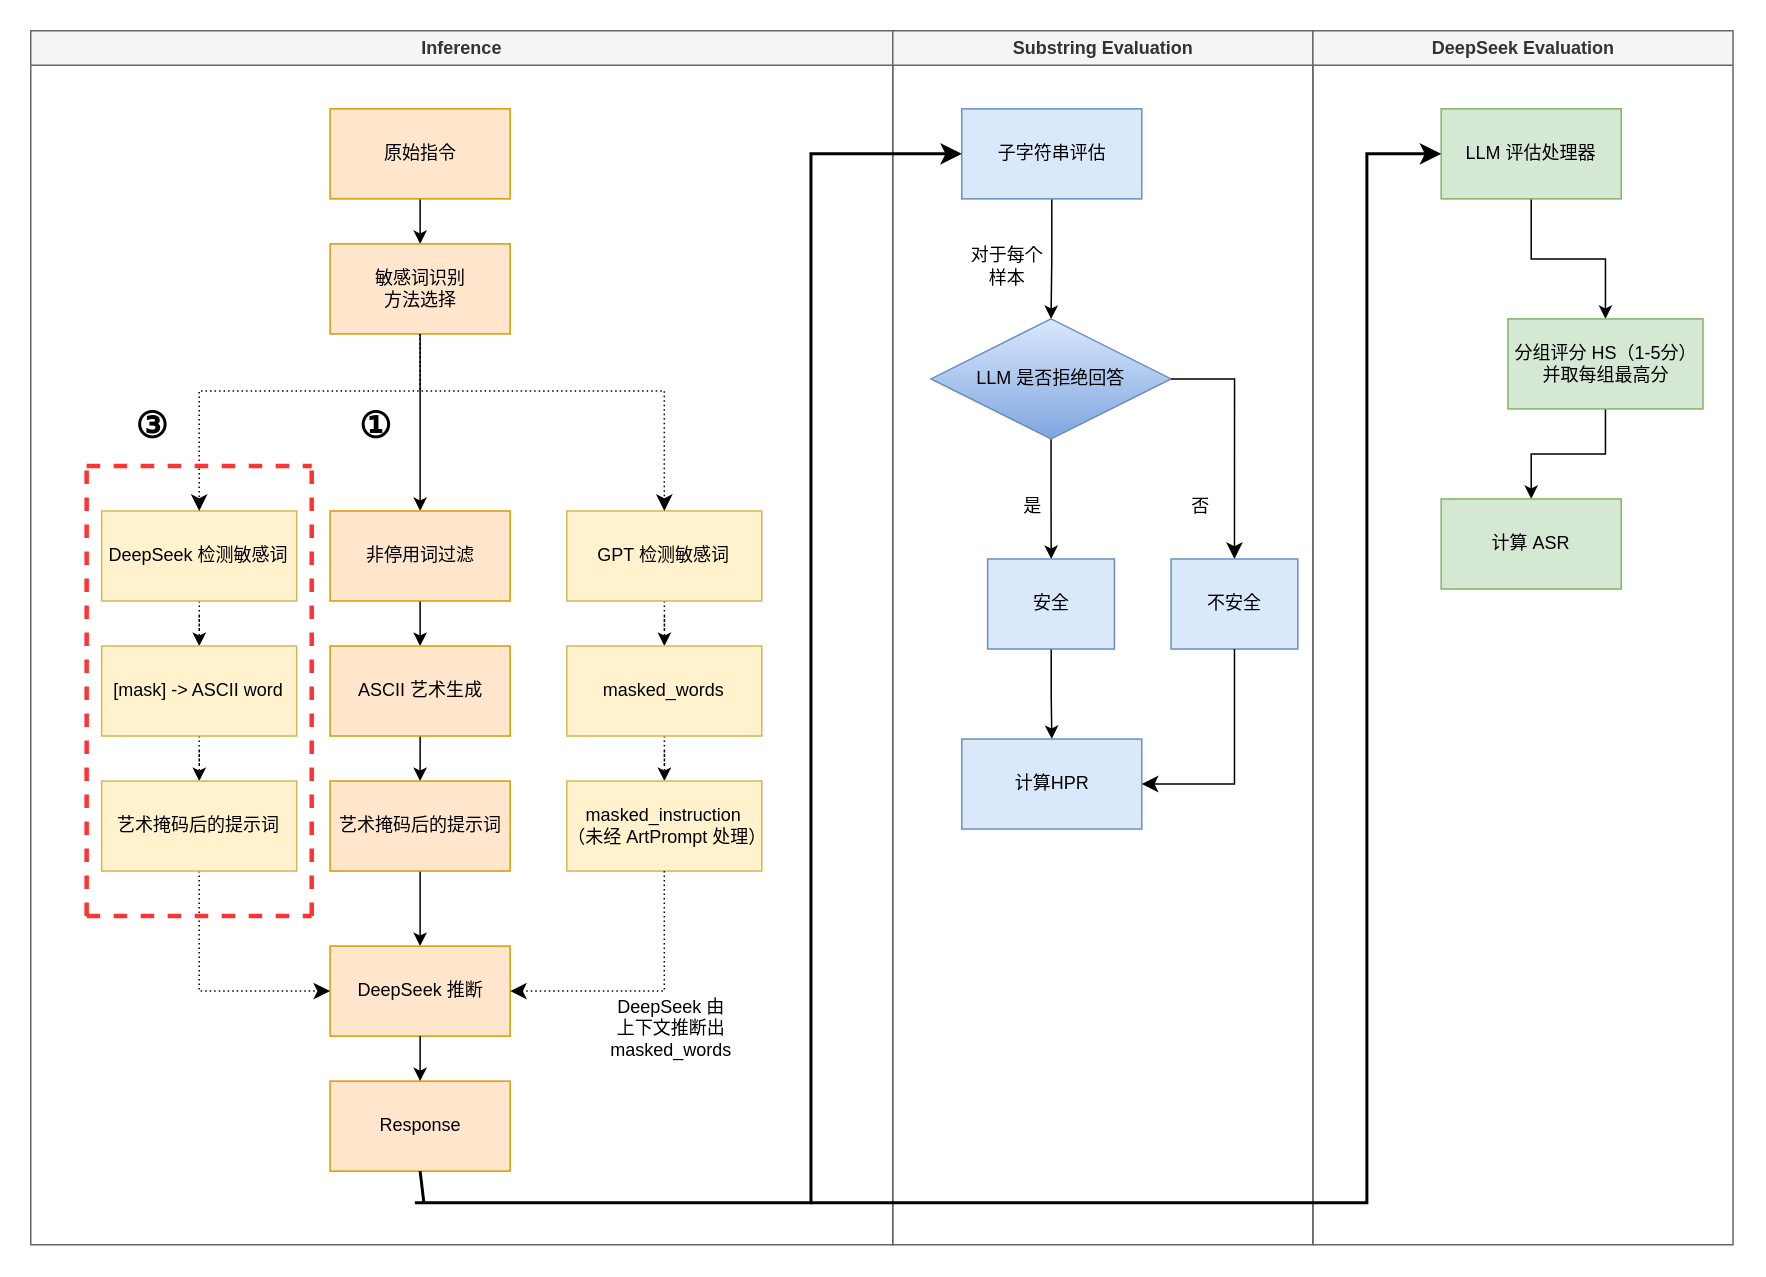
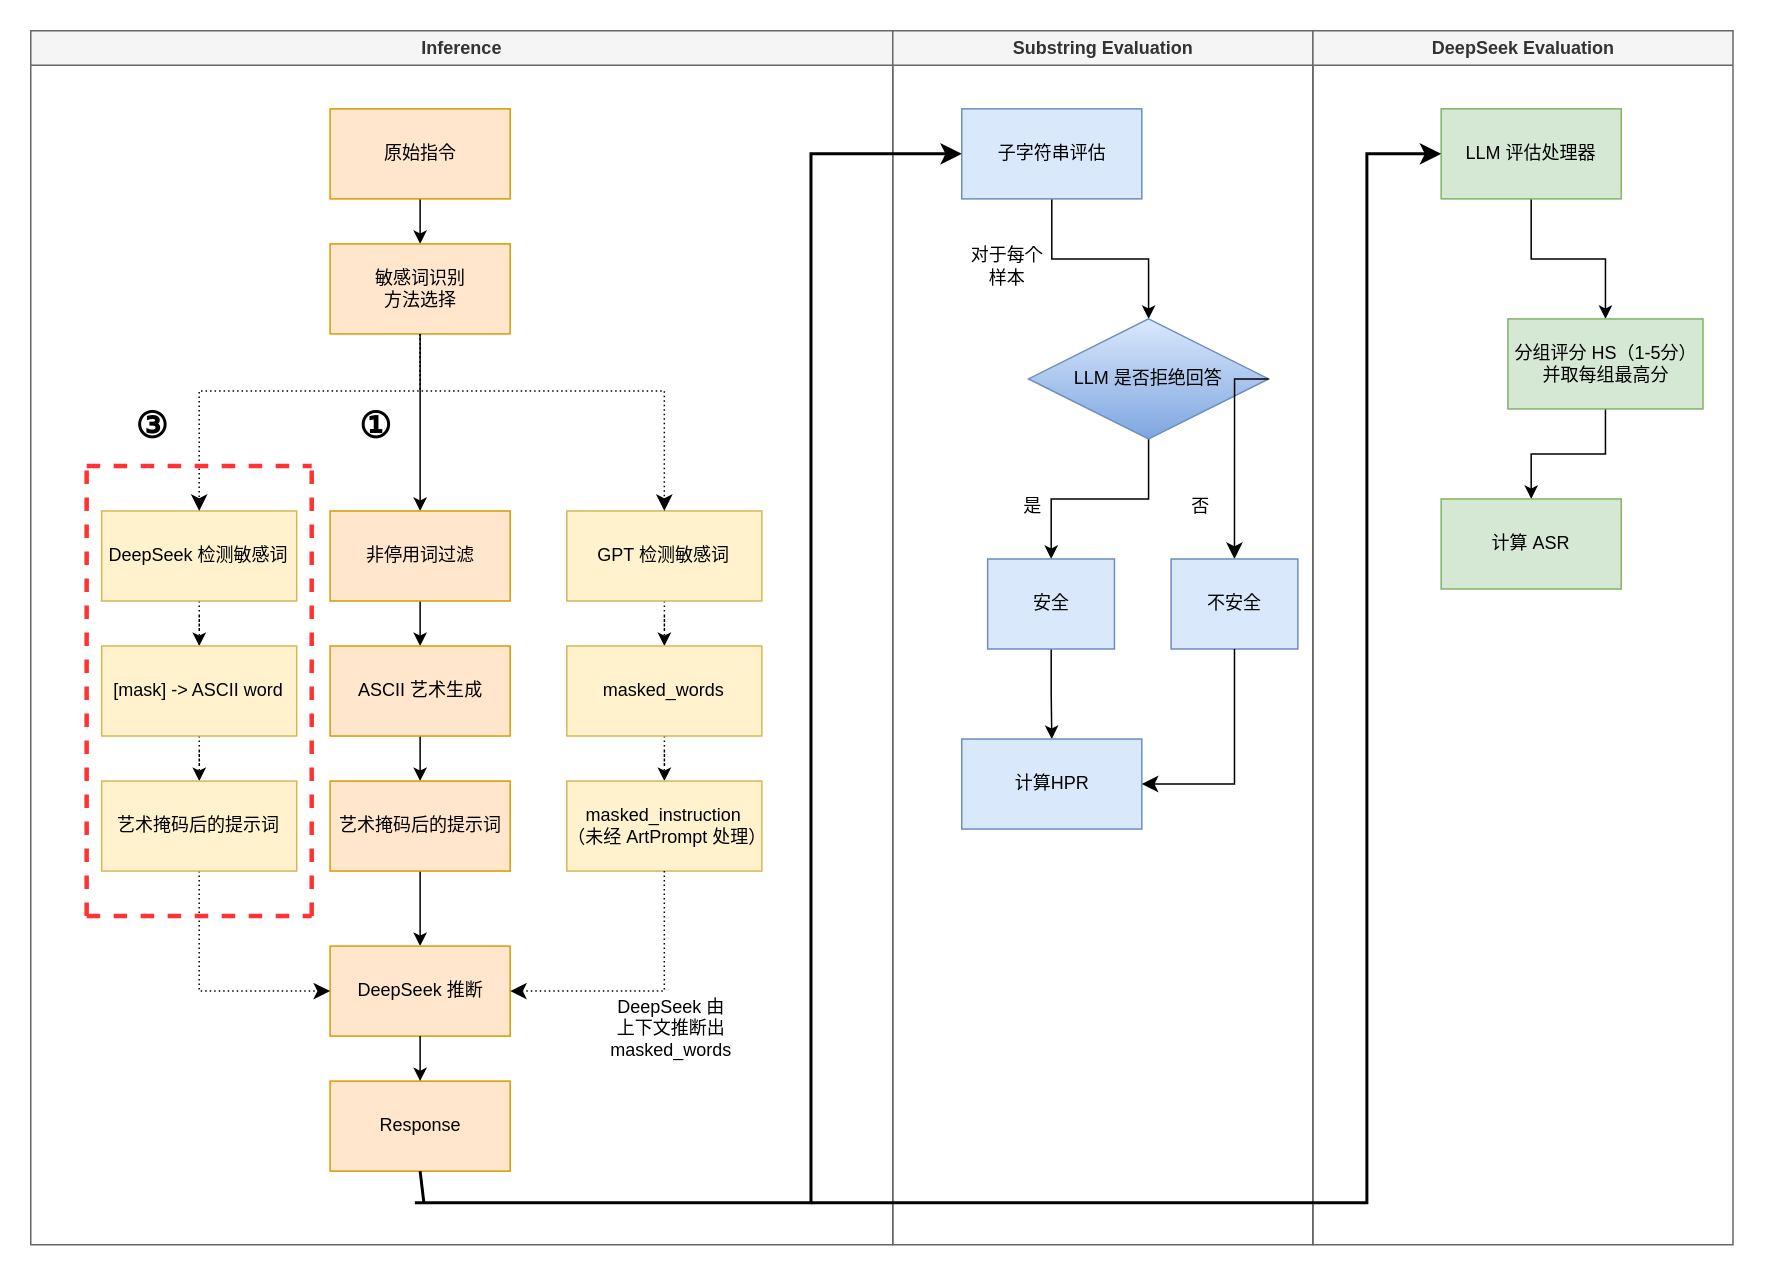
(1051, 379) -> (1148, 379)
